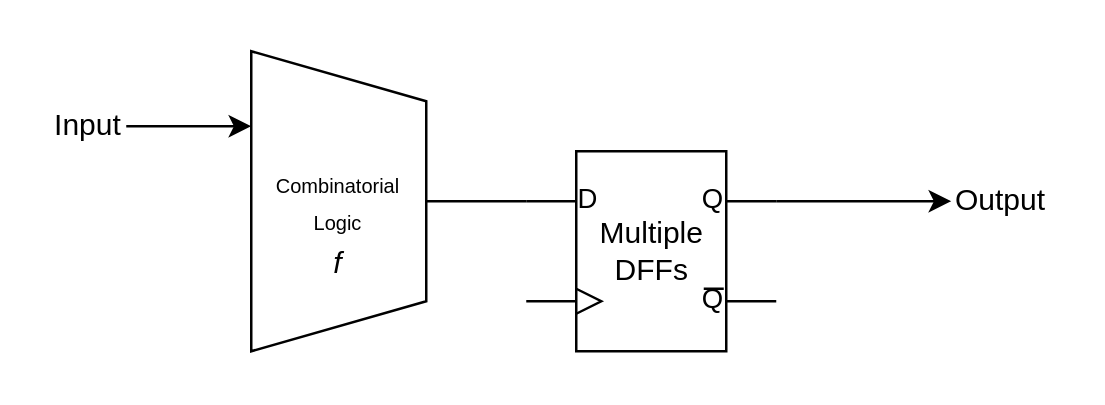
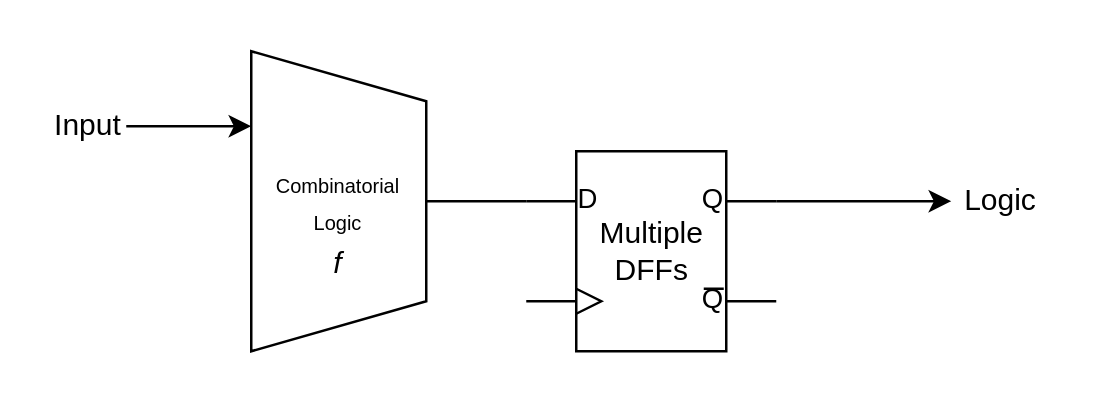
(1001, 201) -> (1001, 201)
